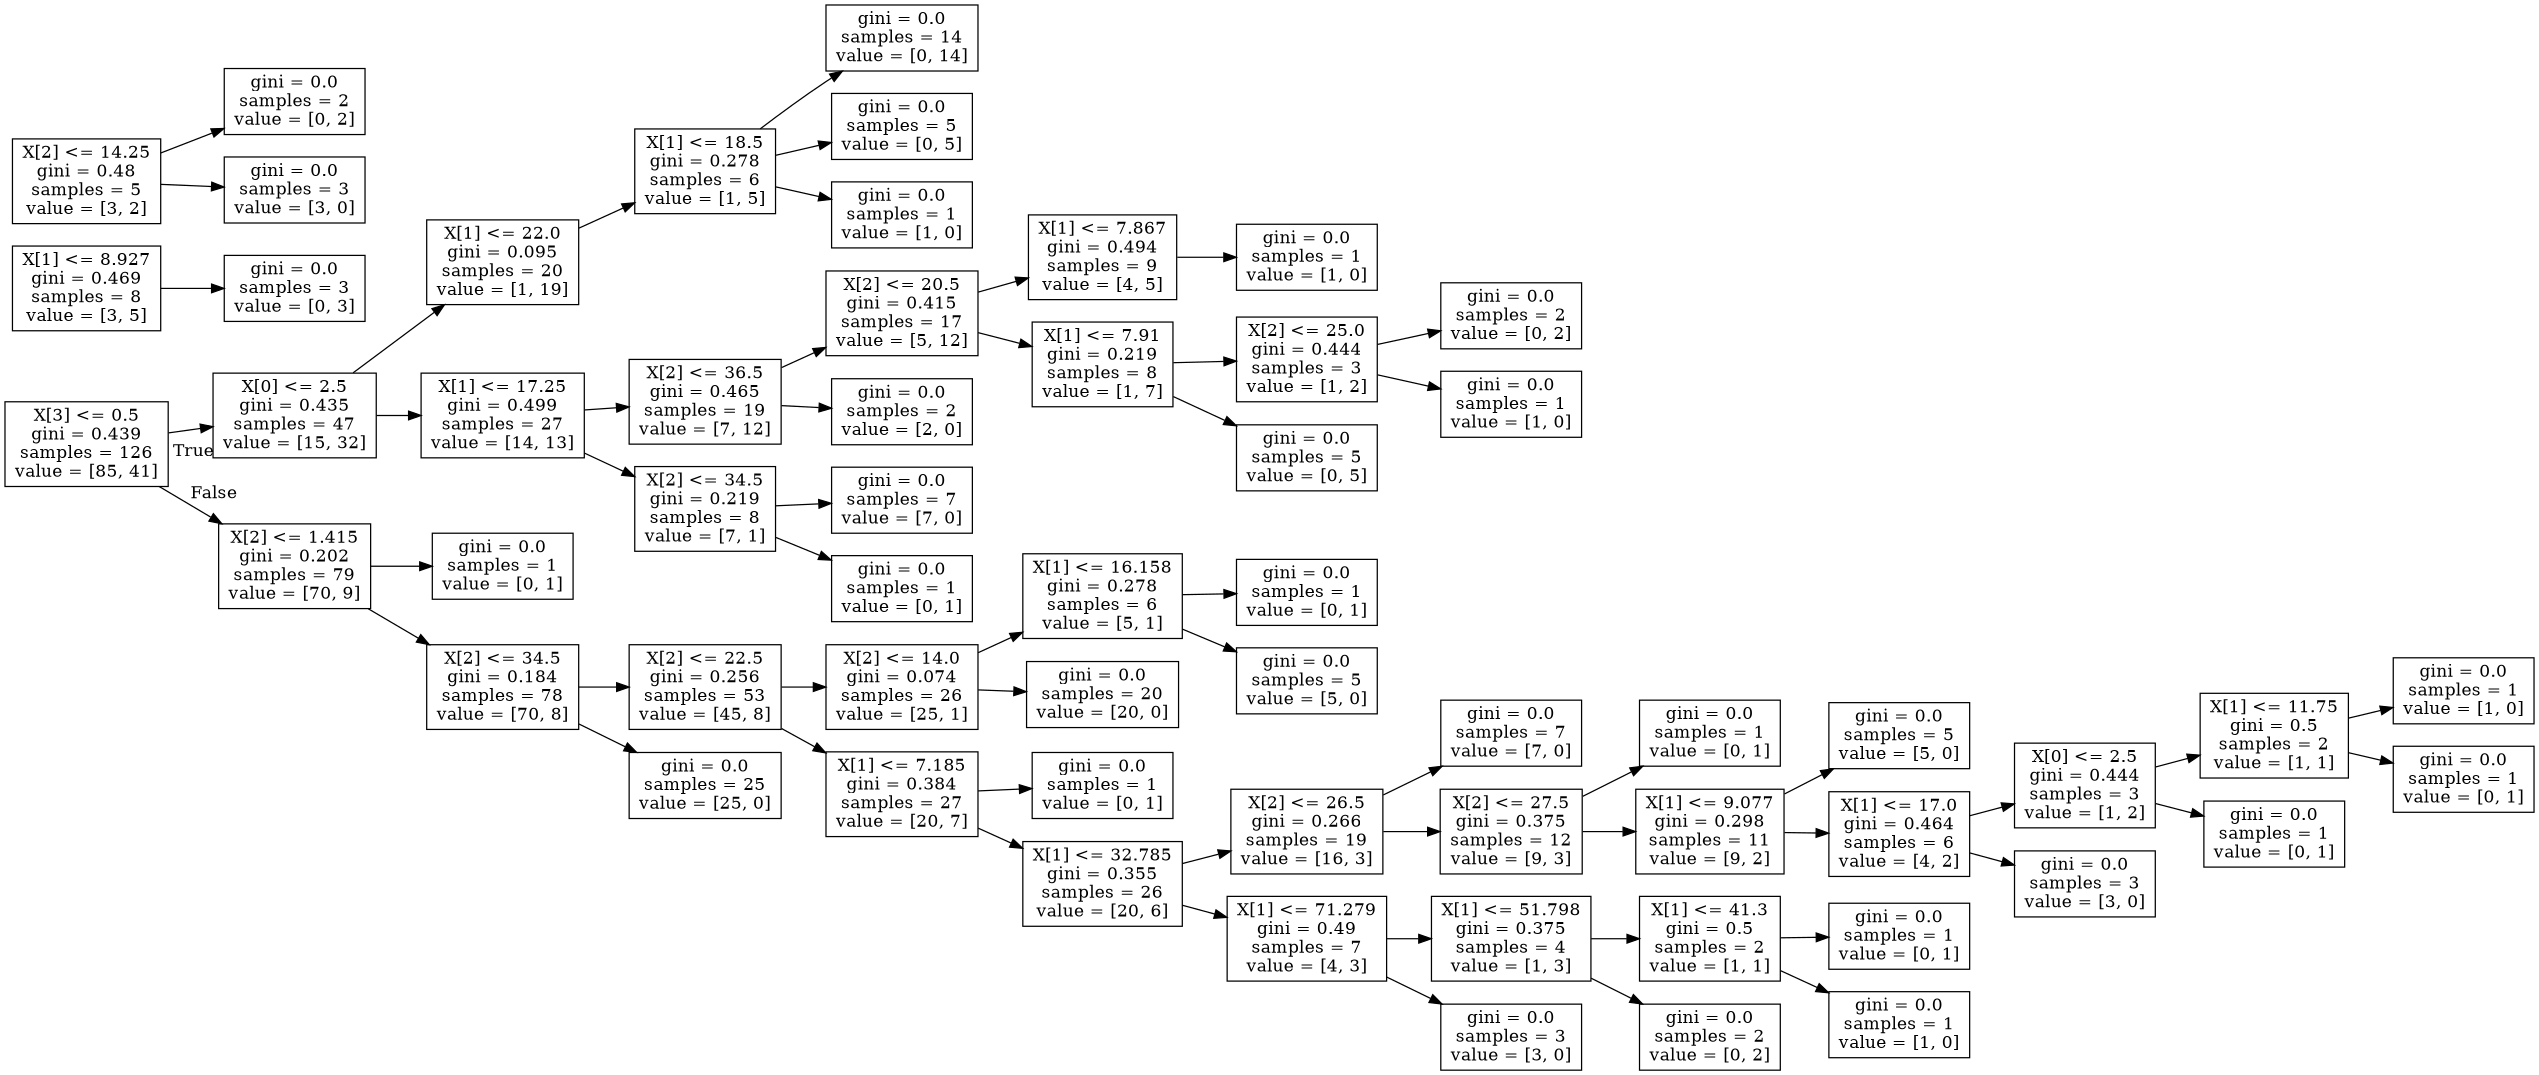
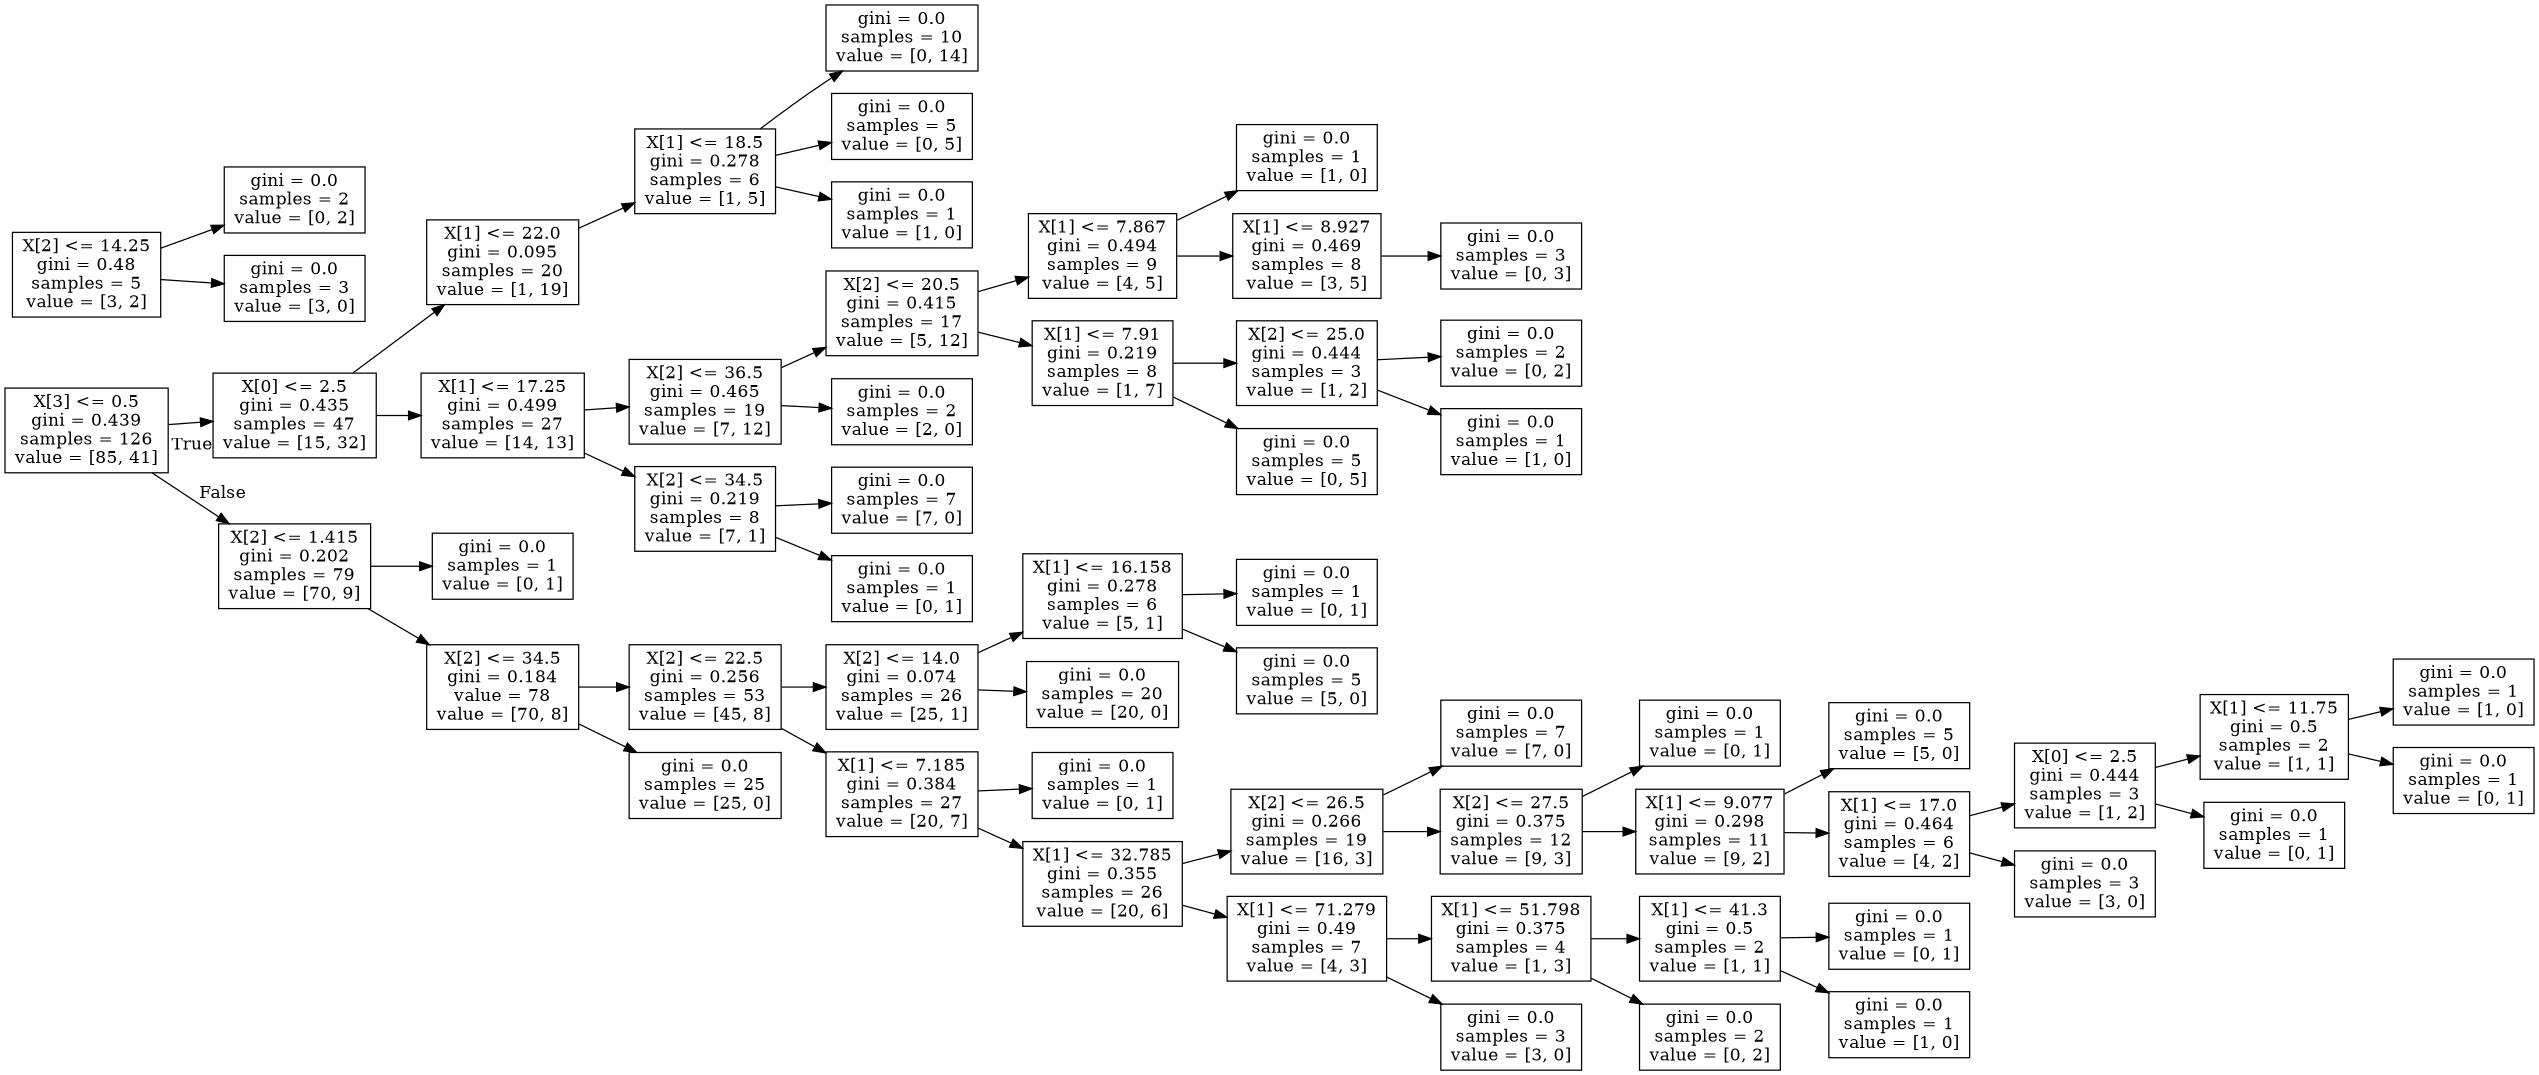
(902, 38) -> (902, 38)
none -> (1198, 256)
(503, 687) -> (503, 687)
